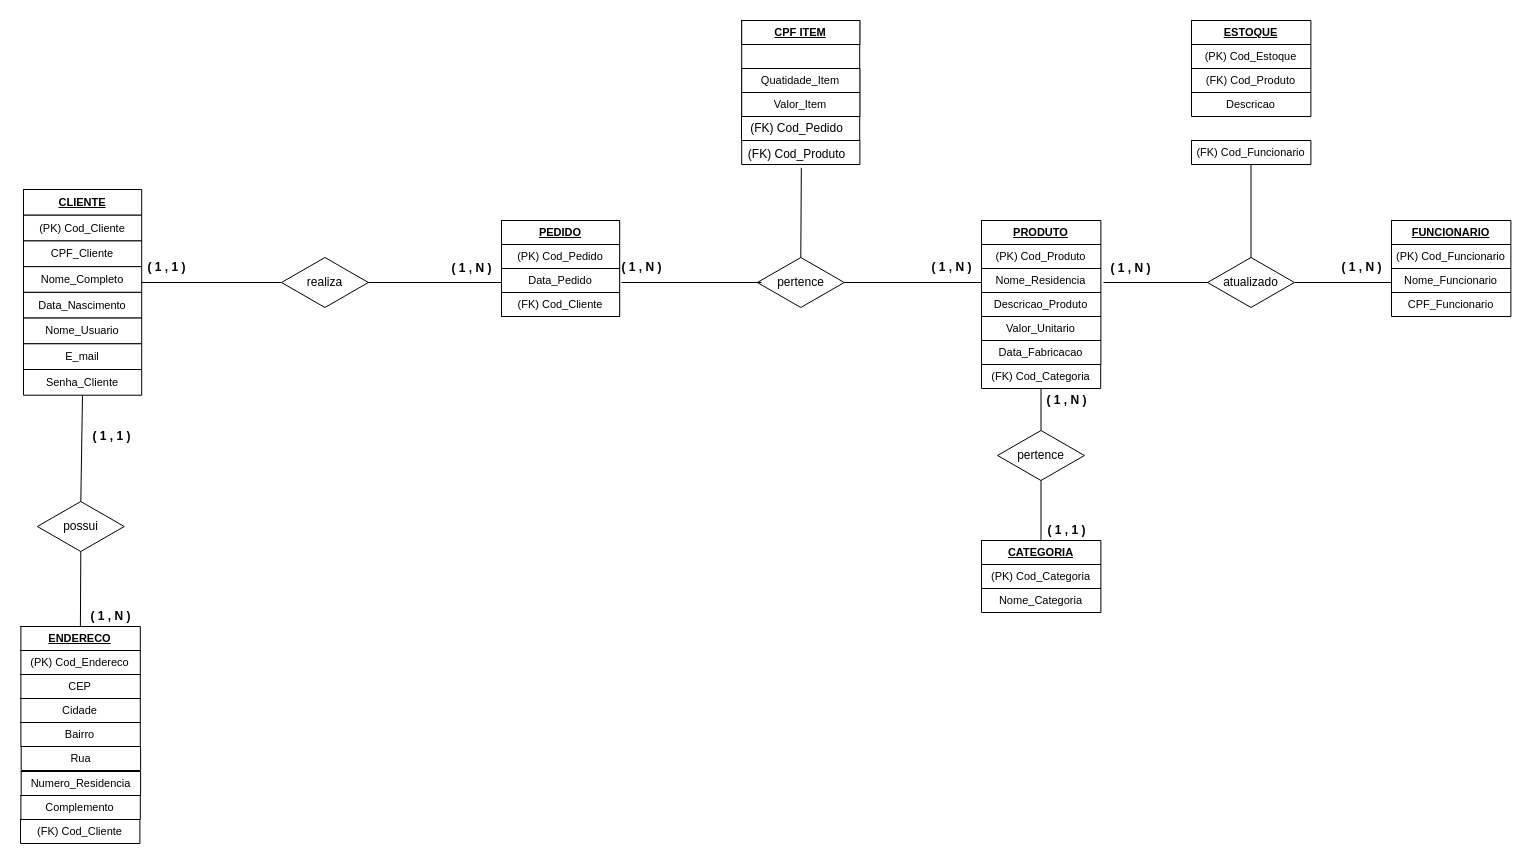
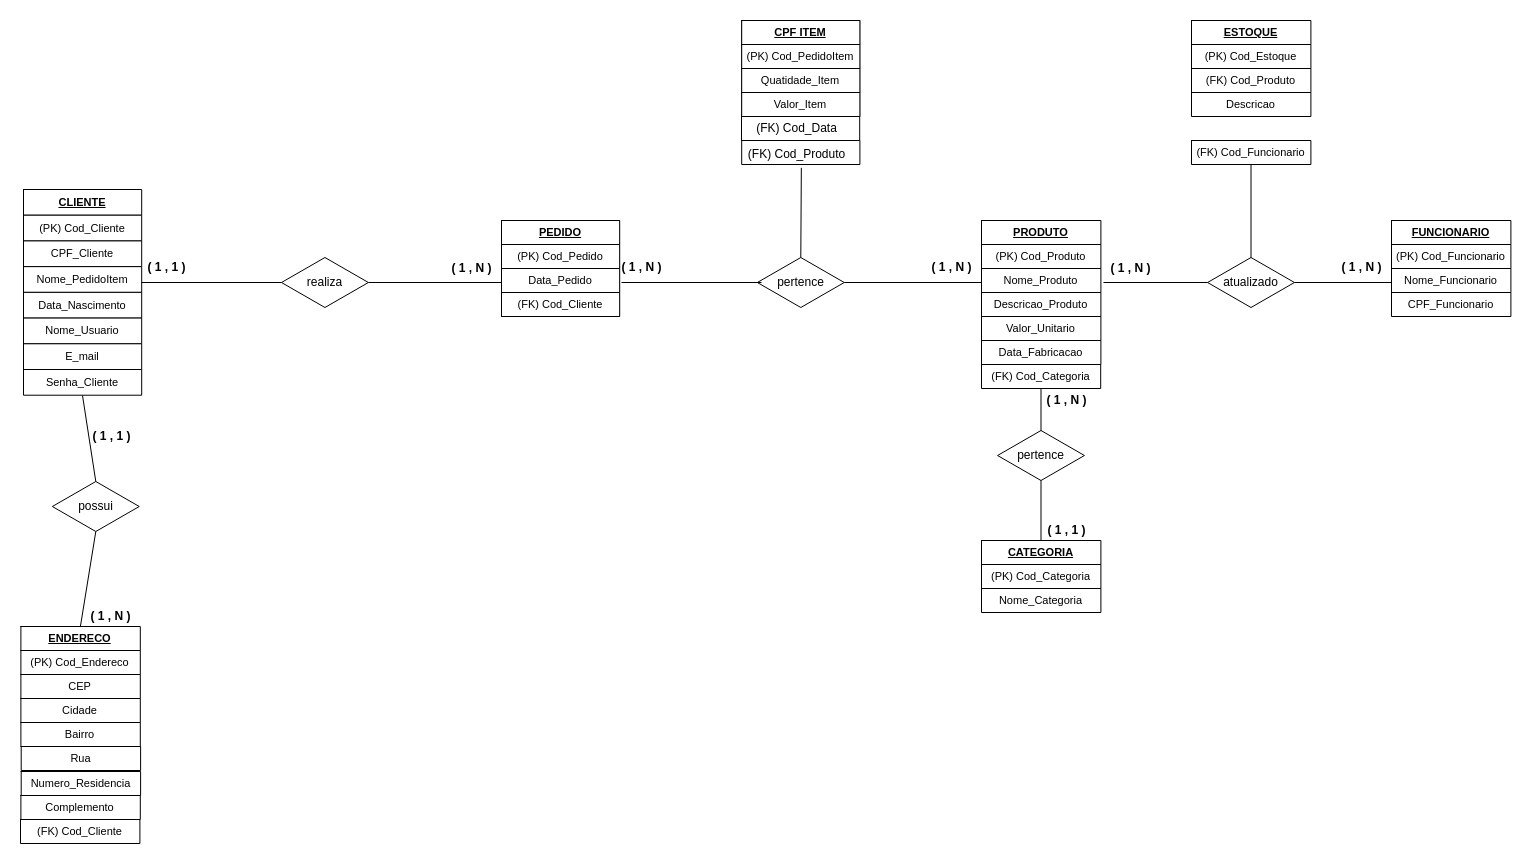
none -> (801, 57)
(797, 129) -> (797, 129)
(83, 280) -> (83, 280)
(1041, 281) -> (1041, 281)
(81, 527) -> (96, 507)
